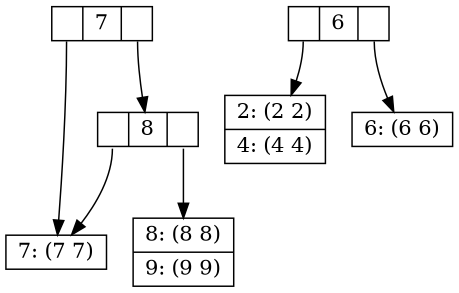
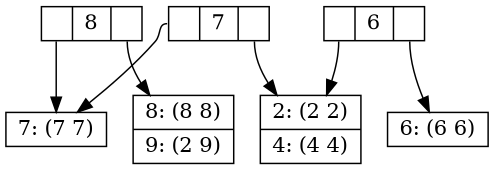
(139, 69) -> (258, 63)
(183, 268) -> (183, 146)
